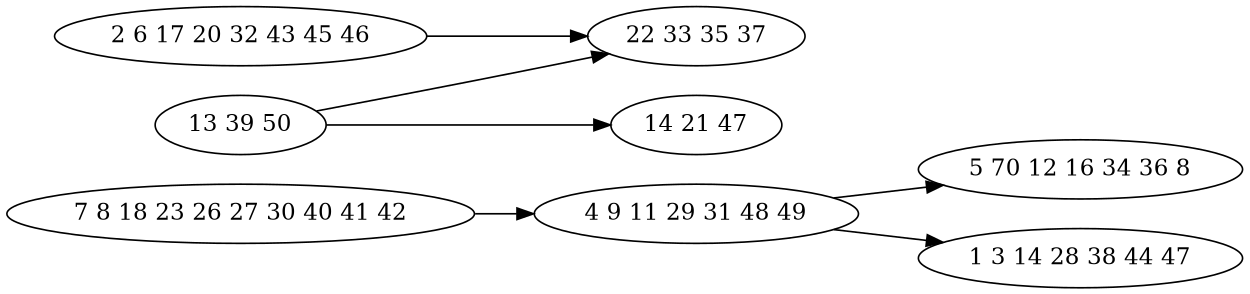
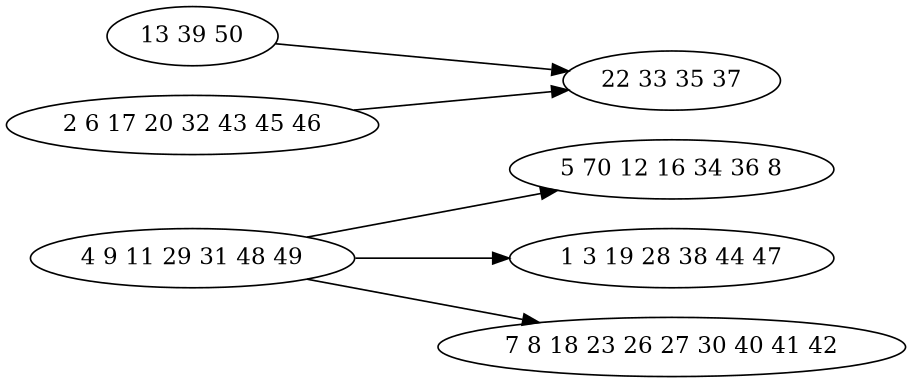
(696, 125) -> none
(496, 214) -> (415, 299)
(1080, 258) -> (672, 258)
